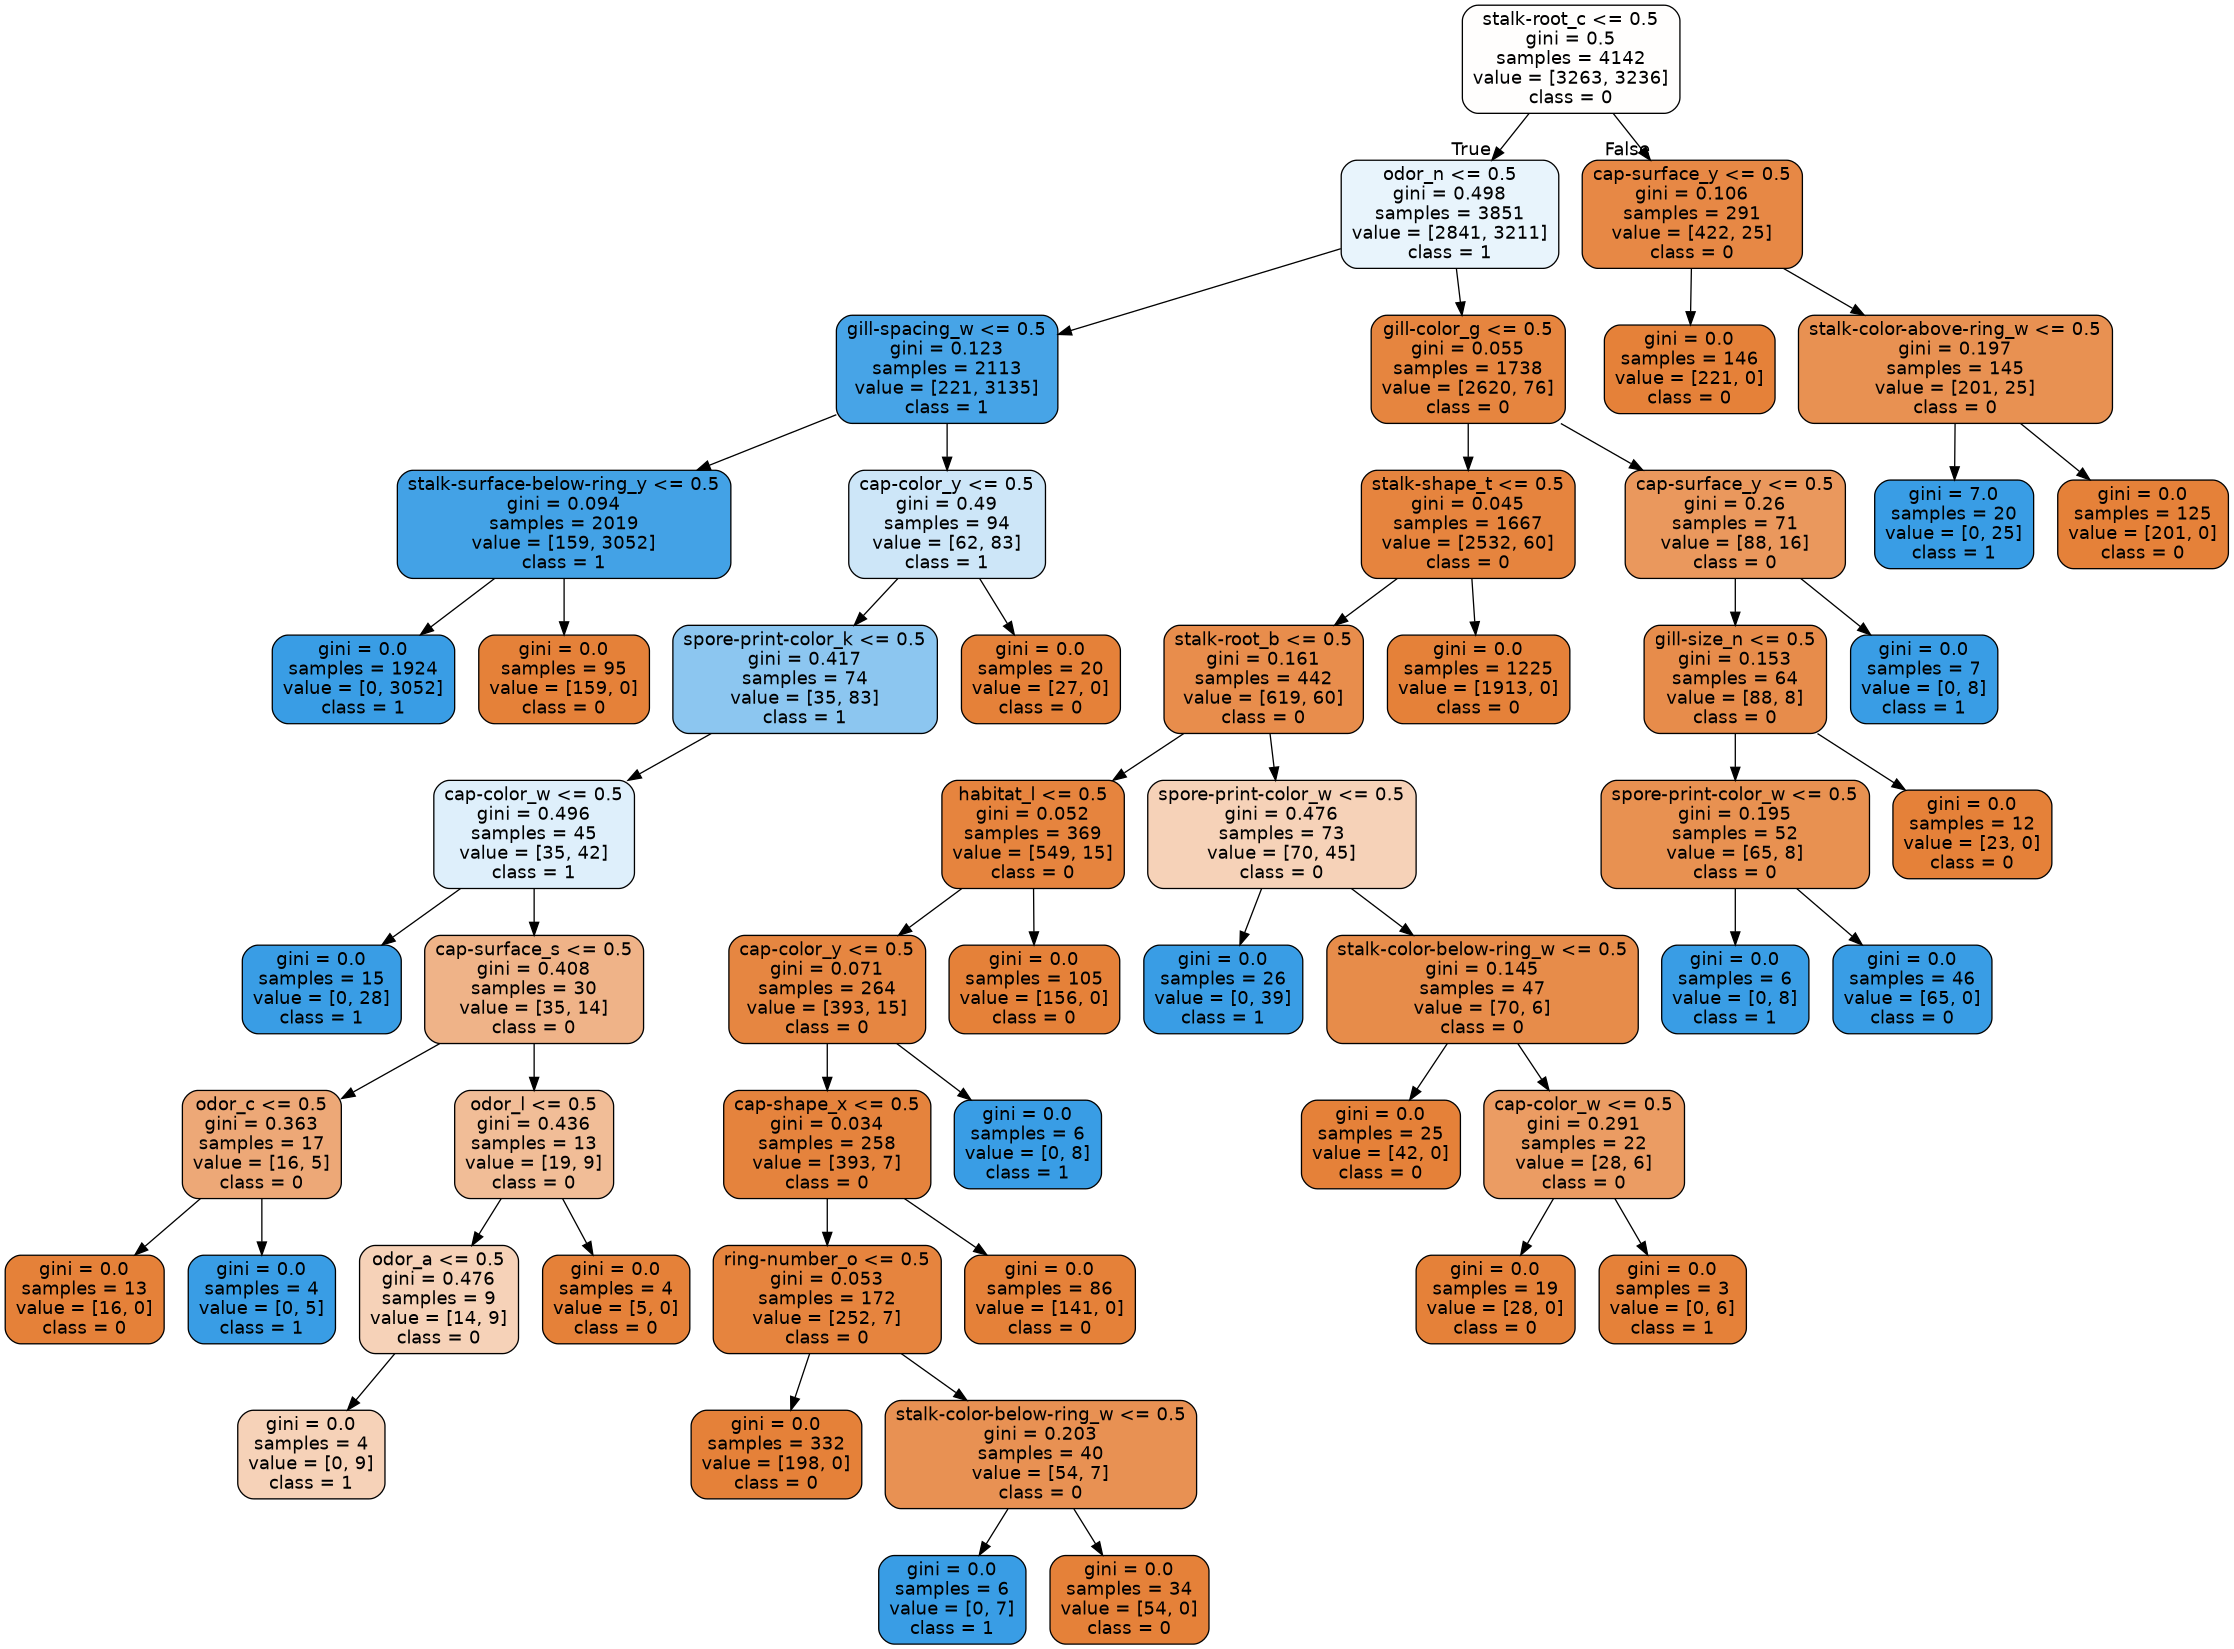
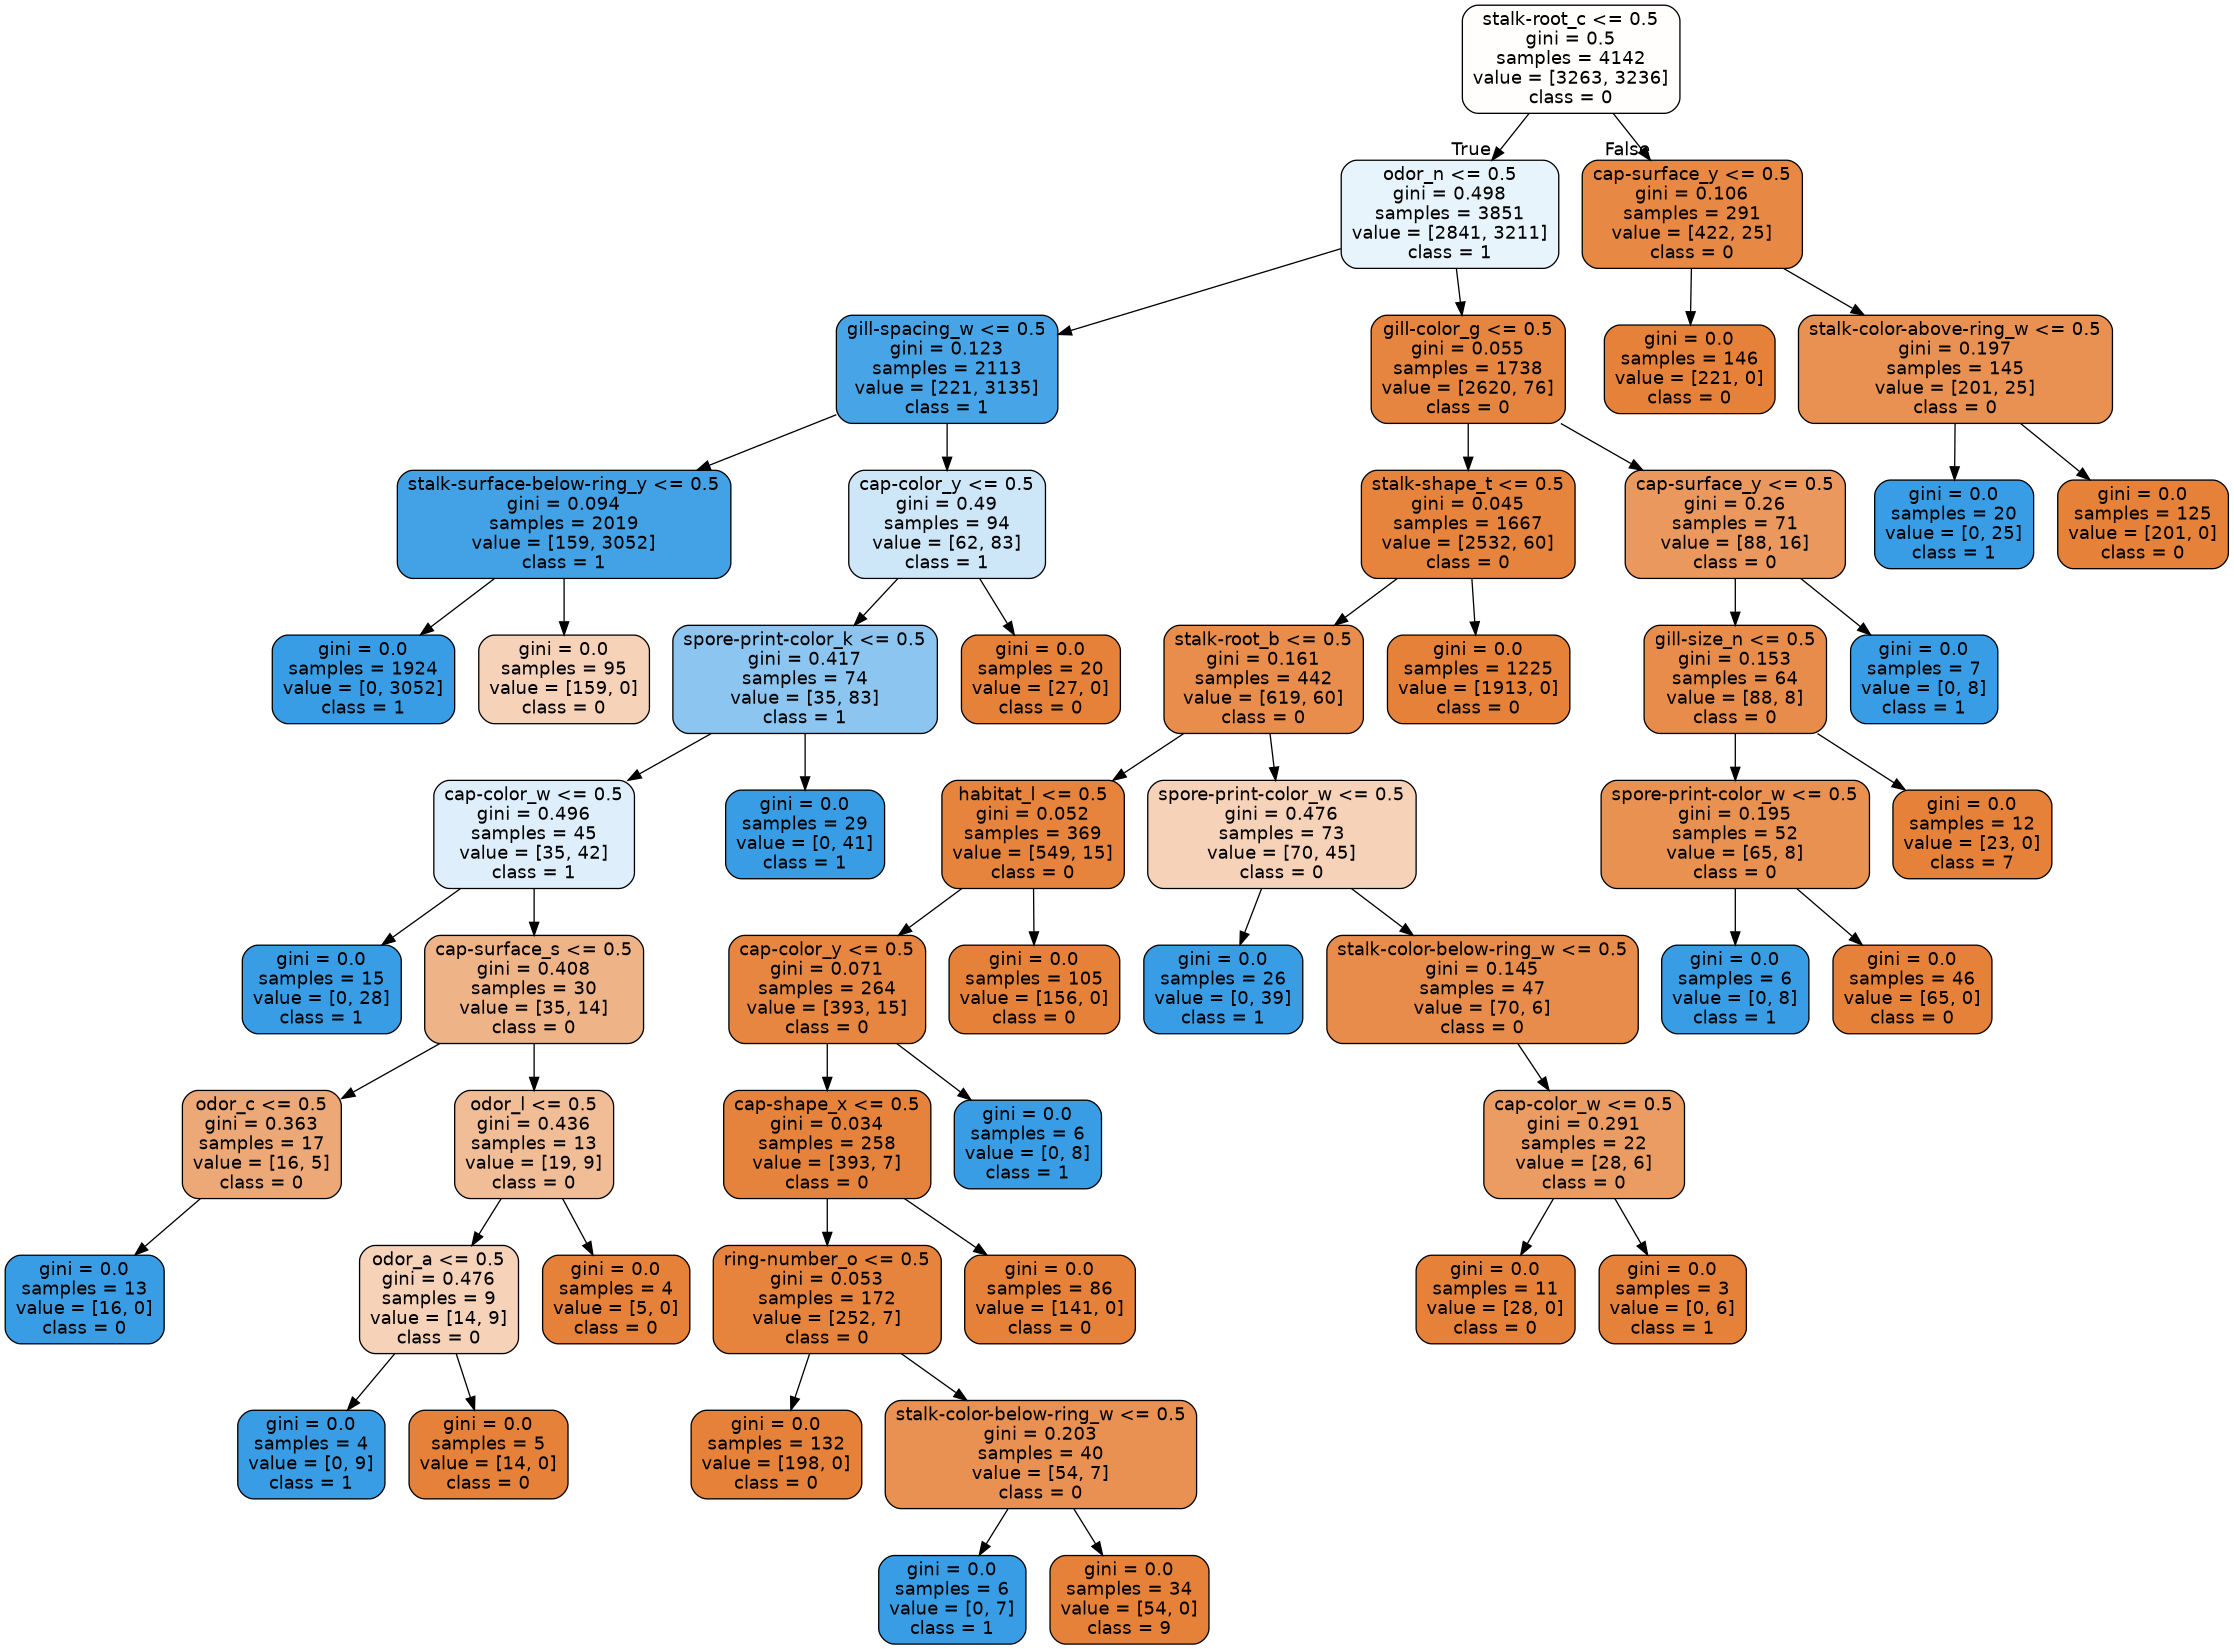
(1954, 524) -> (1954, 524)
(564, 679) -> (564, 679)
none -> (805, 834)
(1972, 834) -> (1972, 834)
(1912, 989) -> (1912, 989)
(1381, 1144) -> none
(85, 1300) -> (85, 1300)
(262, 1300) -> none
(1496, 1300) -> (1496, 1300)
(311, 1455) -> (311, 1455)
none -> (489, 1455)
(776, 1455) -> (776, 1455)
(1130, 1600) -> (1130, 1600)
